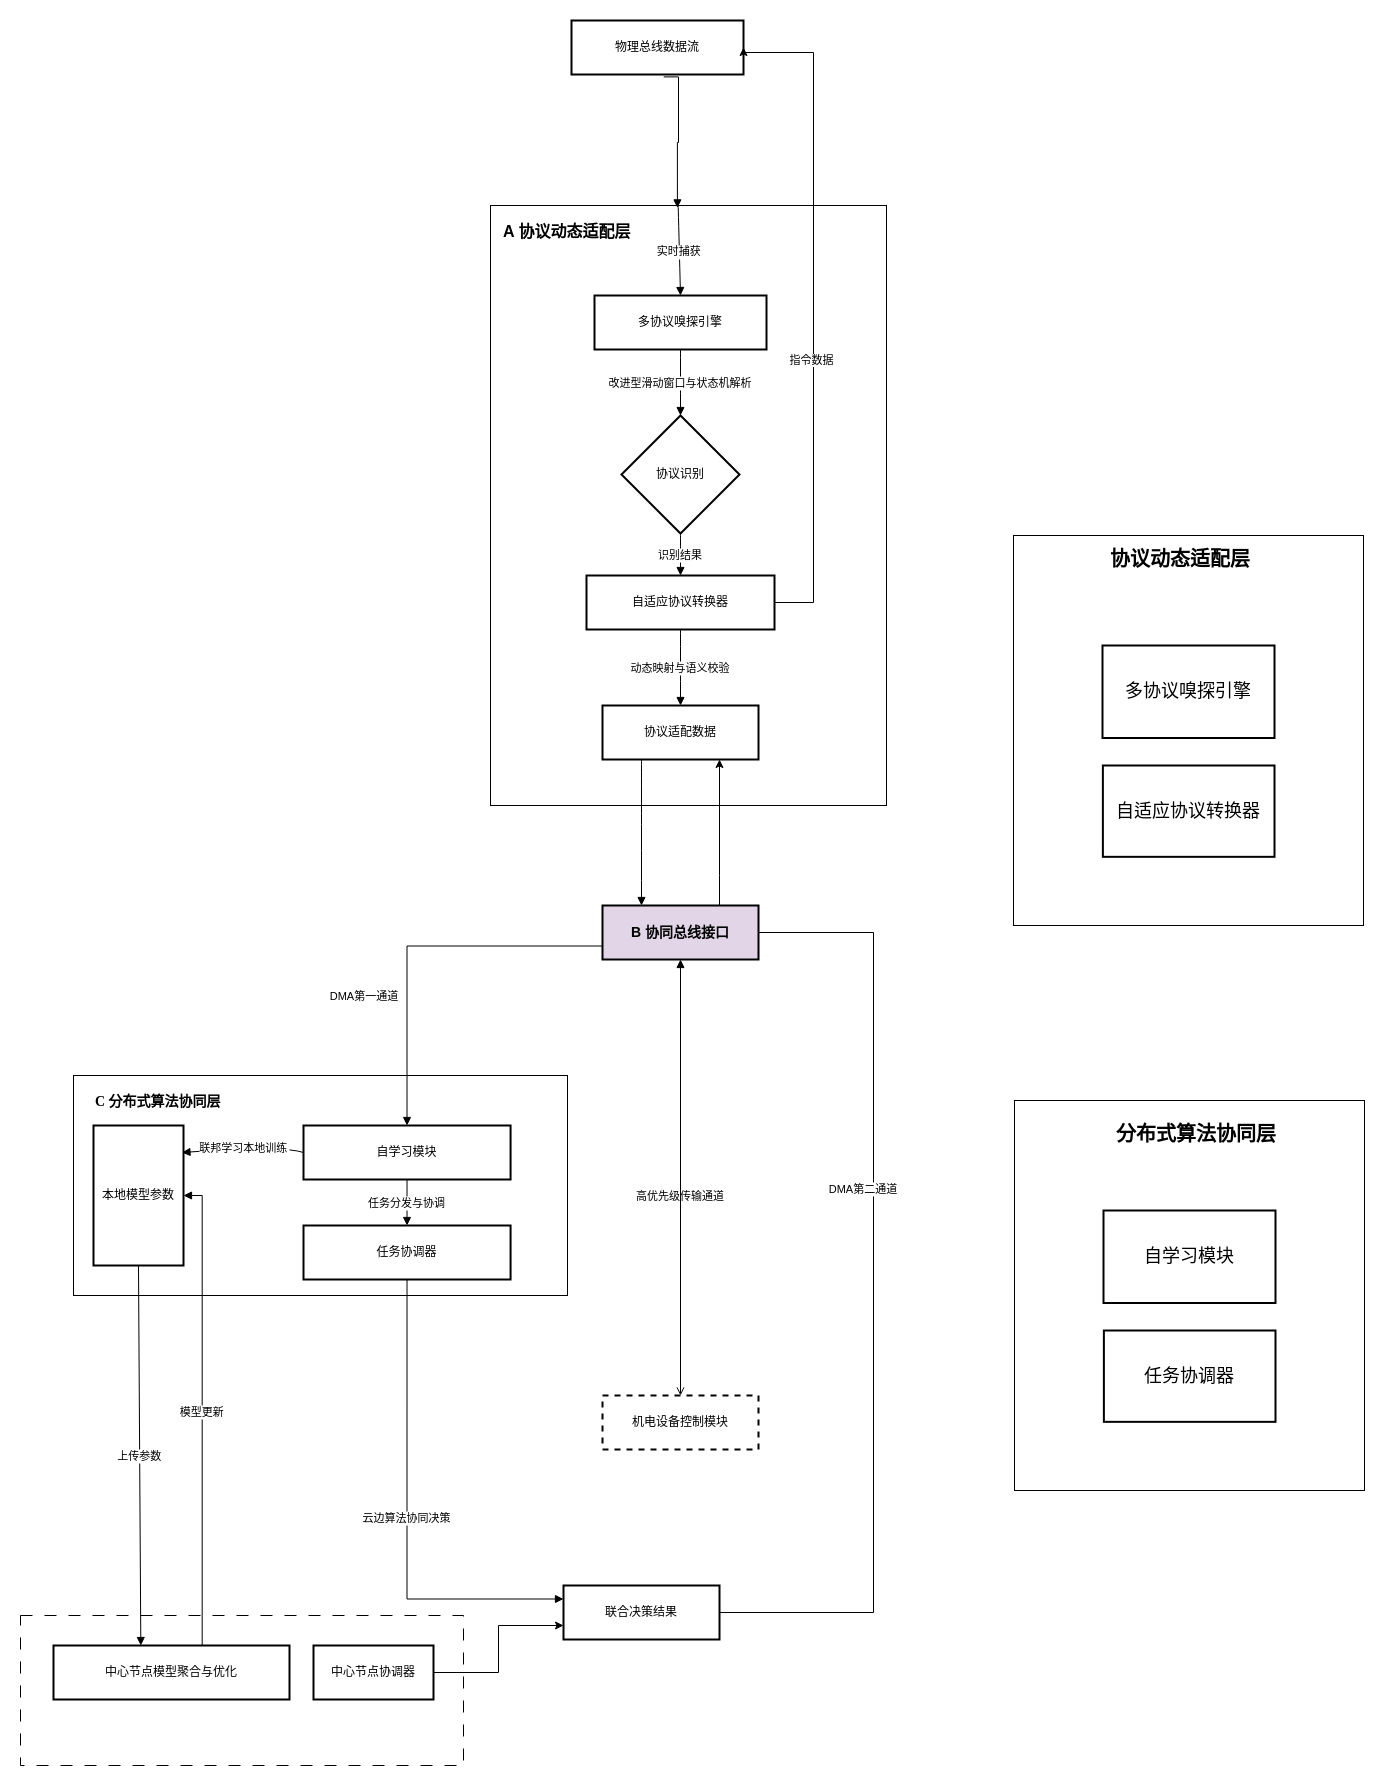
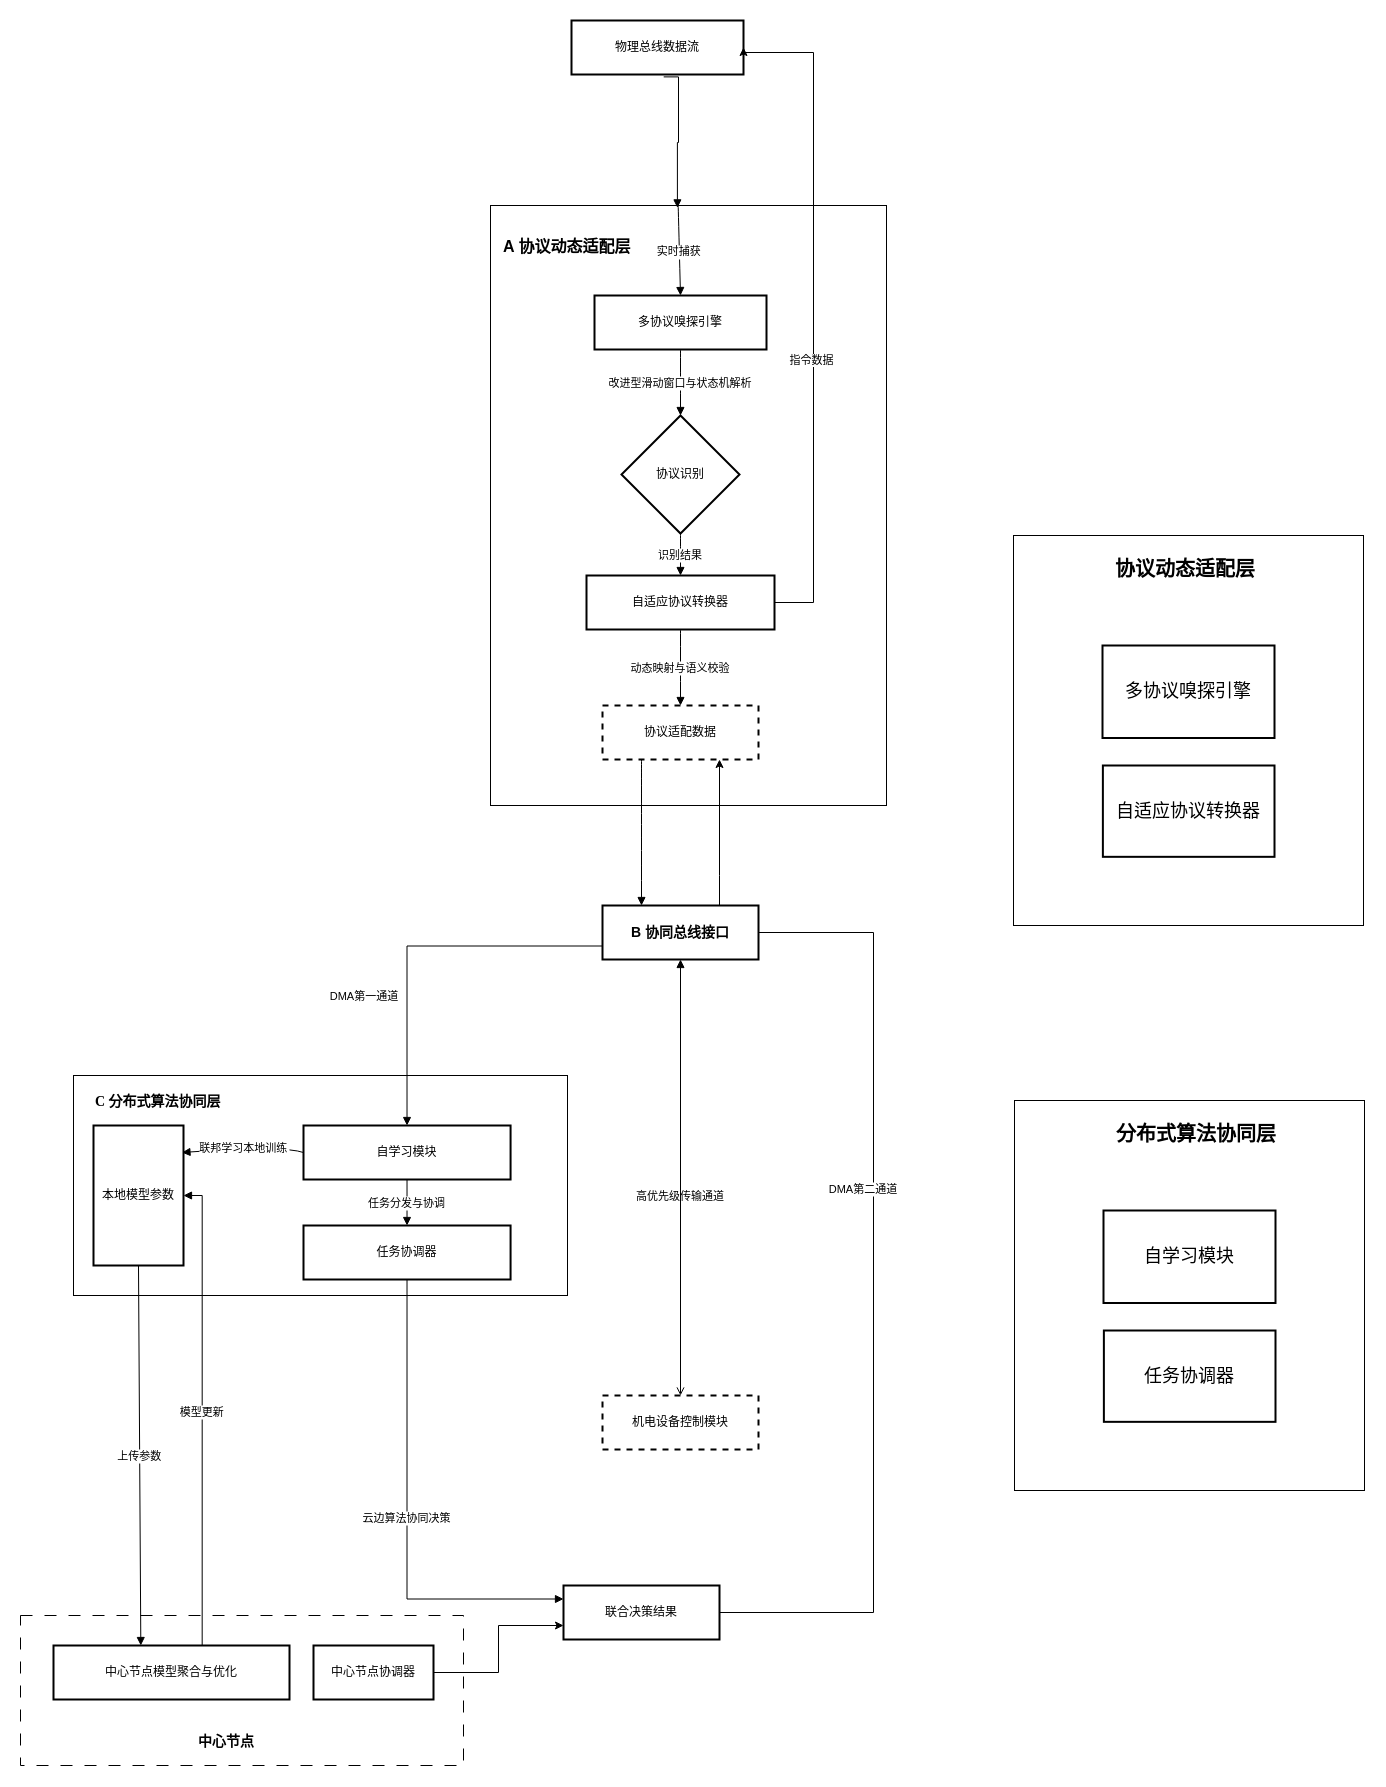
(571, 236) -> (571, 251)
(1204, 554) -> (1209, 564)
(681, 733) -> (681, 733)
(681, 933) -> (681, 933)
none -> (243, 1736)
